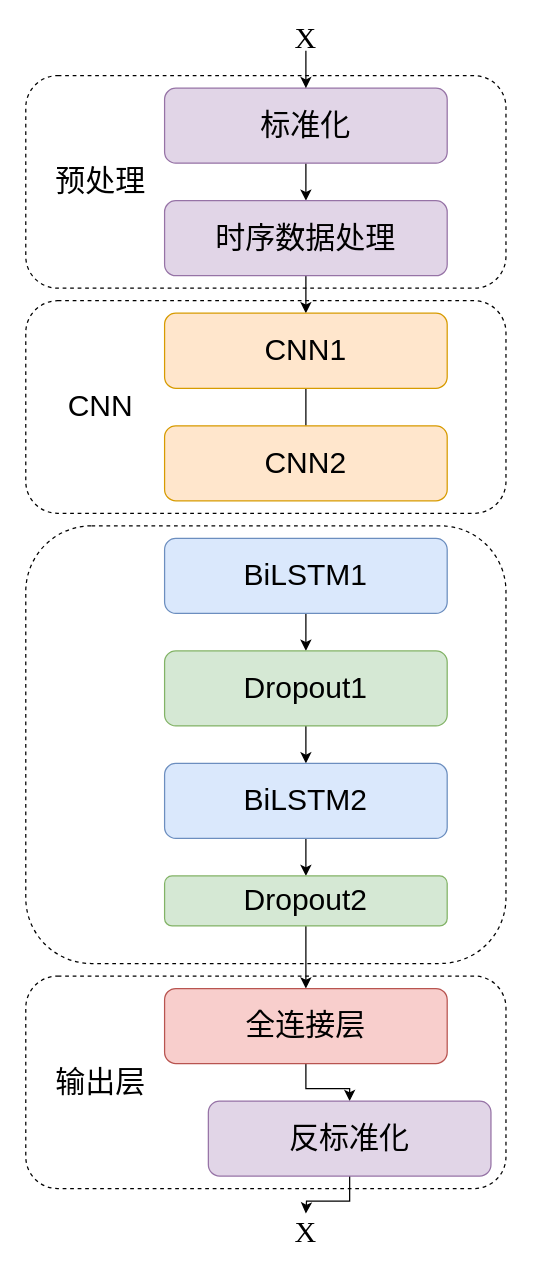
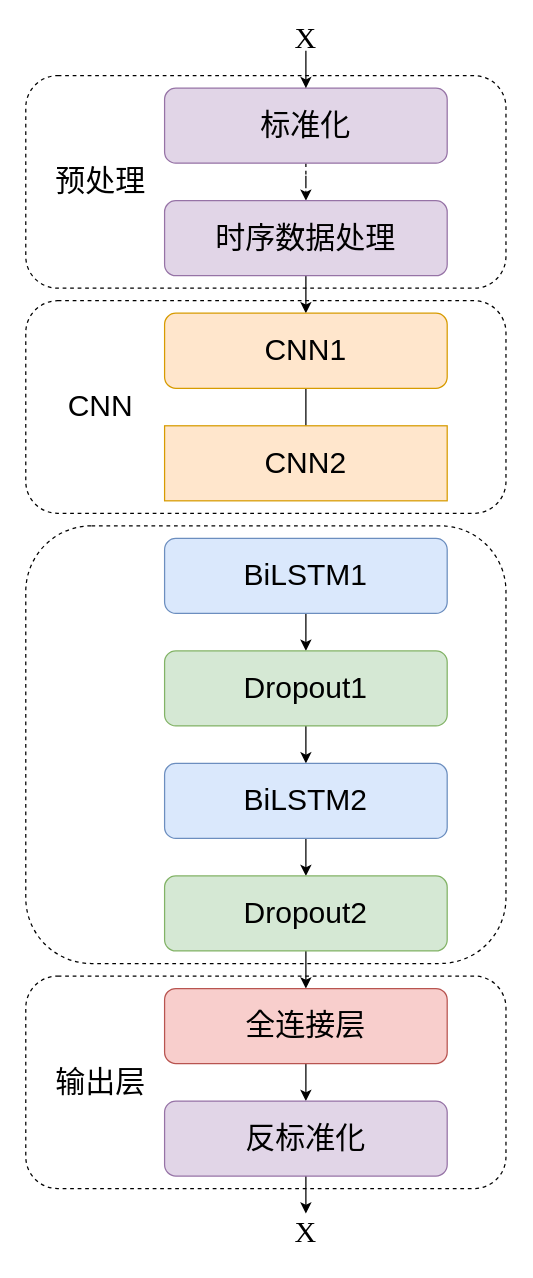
(306, 171) -> (306, 171)
(306, 463) -> (306, 463)
(306, 901) -> (306, 913)
(349, 1138) -> (306, 1138)
